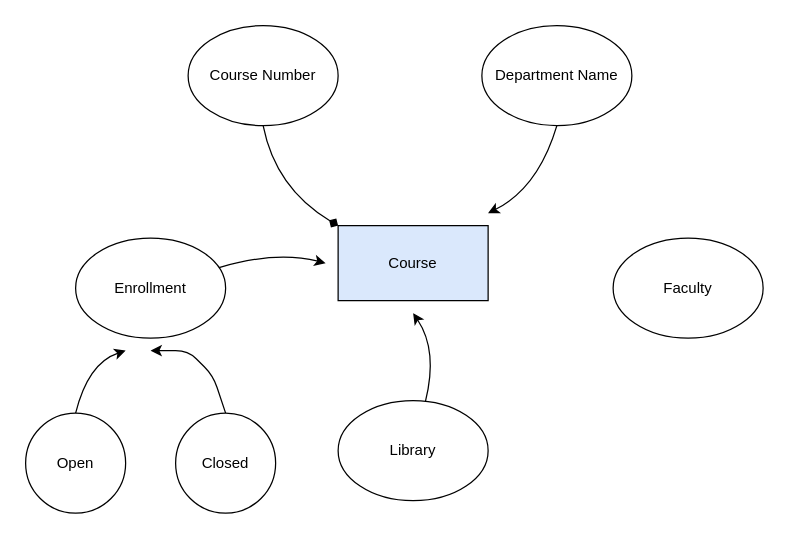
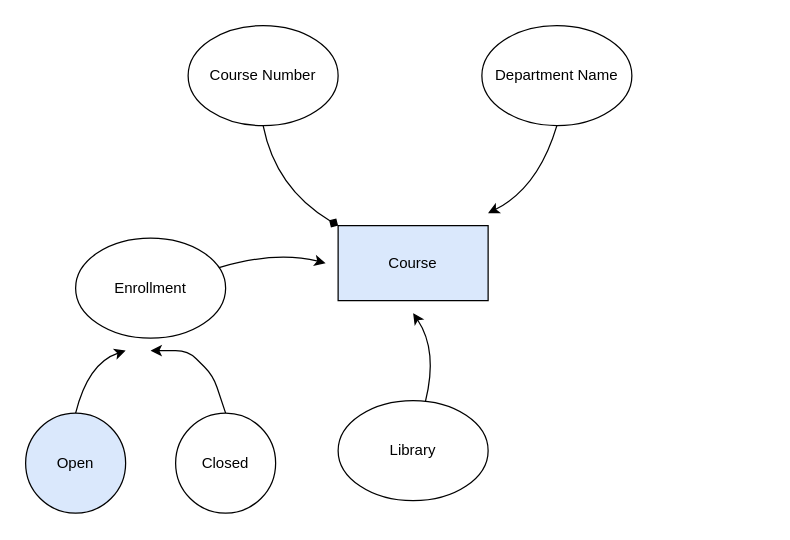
(688, 288) -> none
(76, 463) -> (76, 463)
